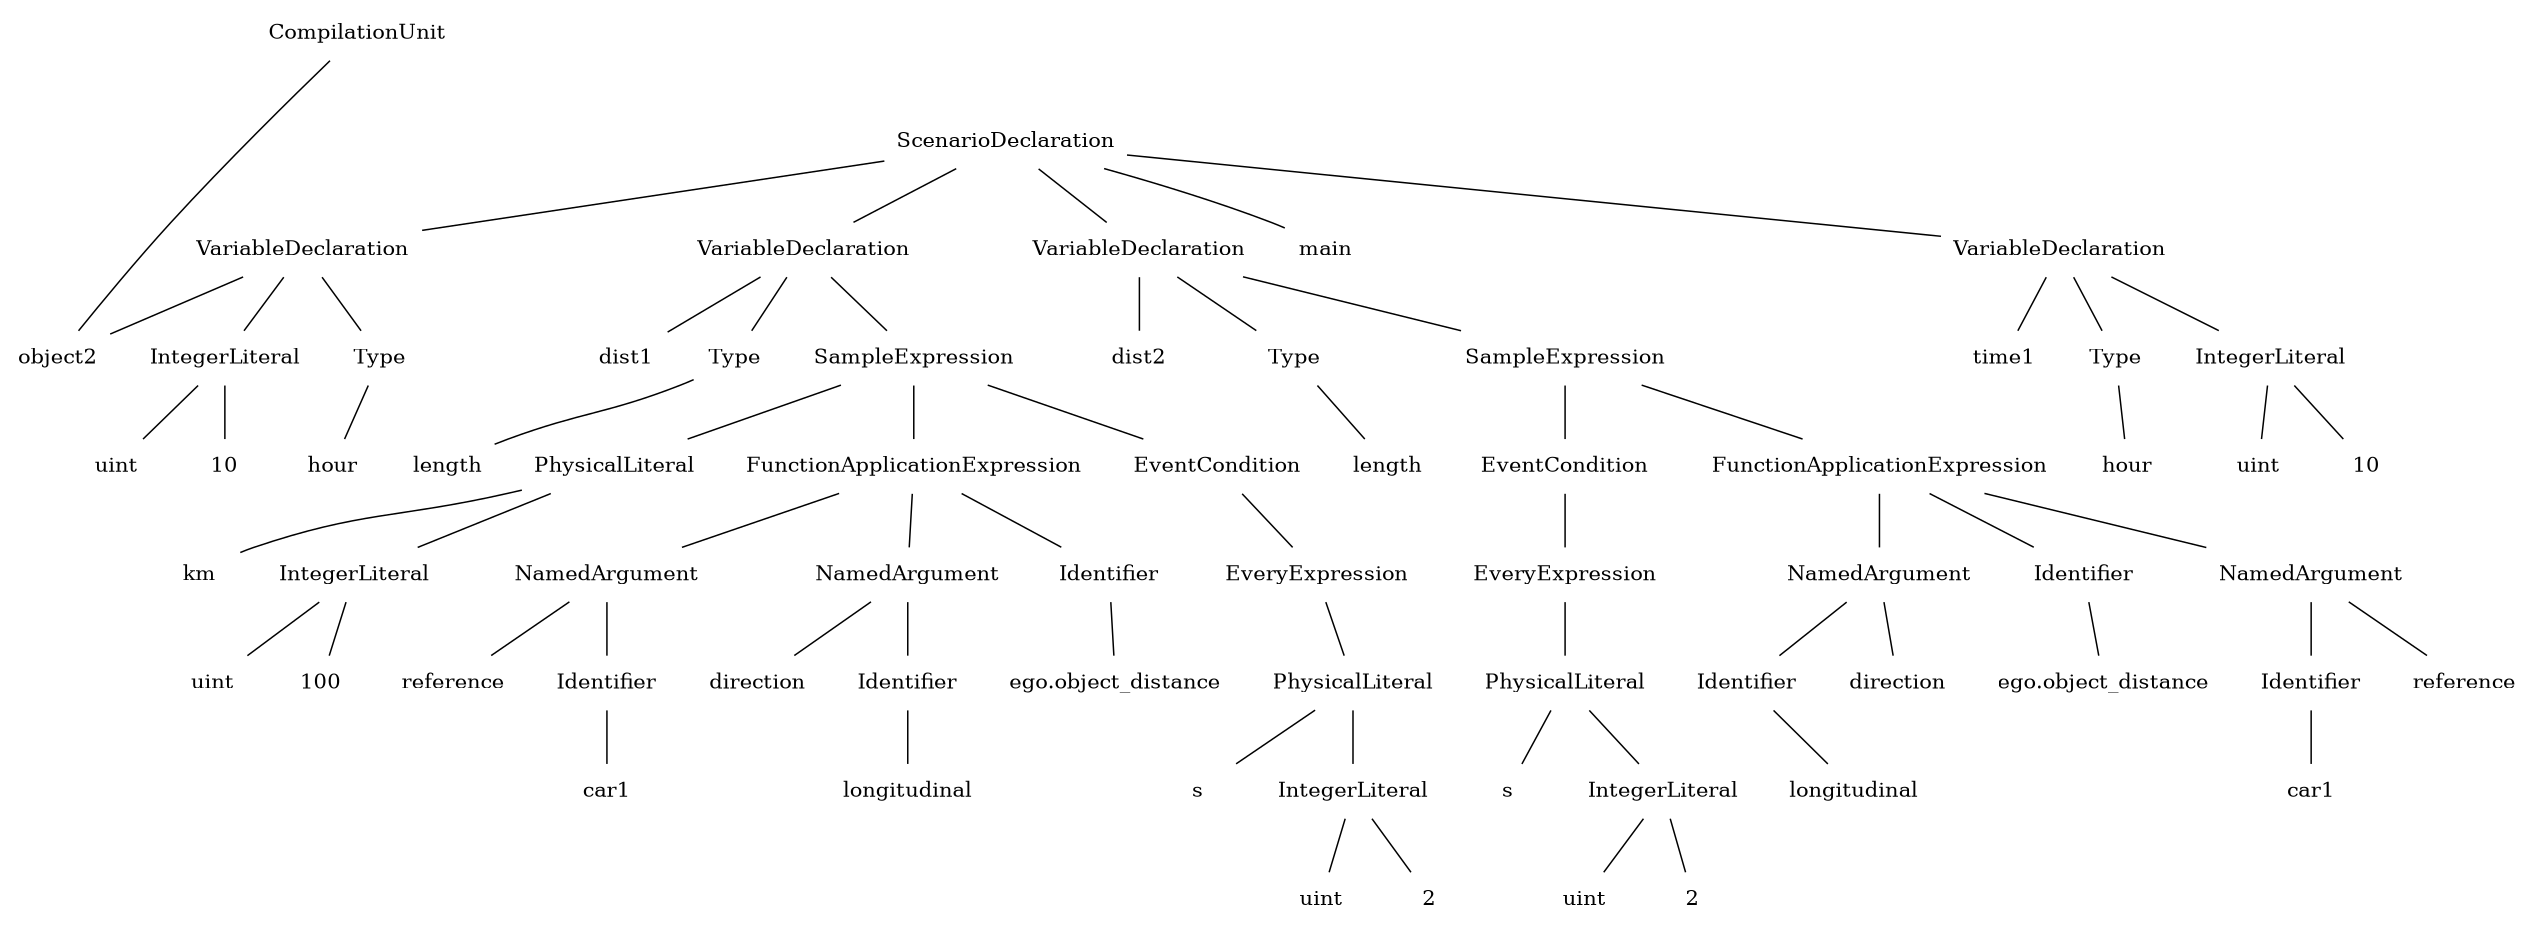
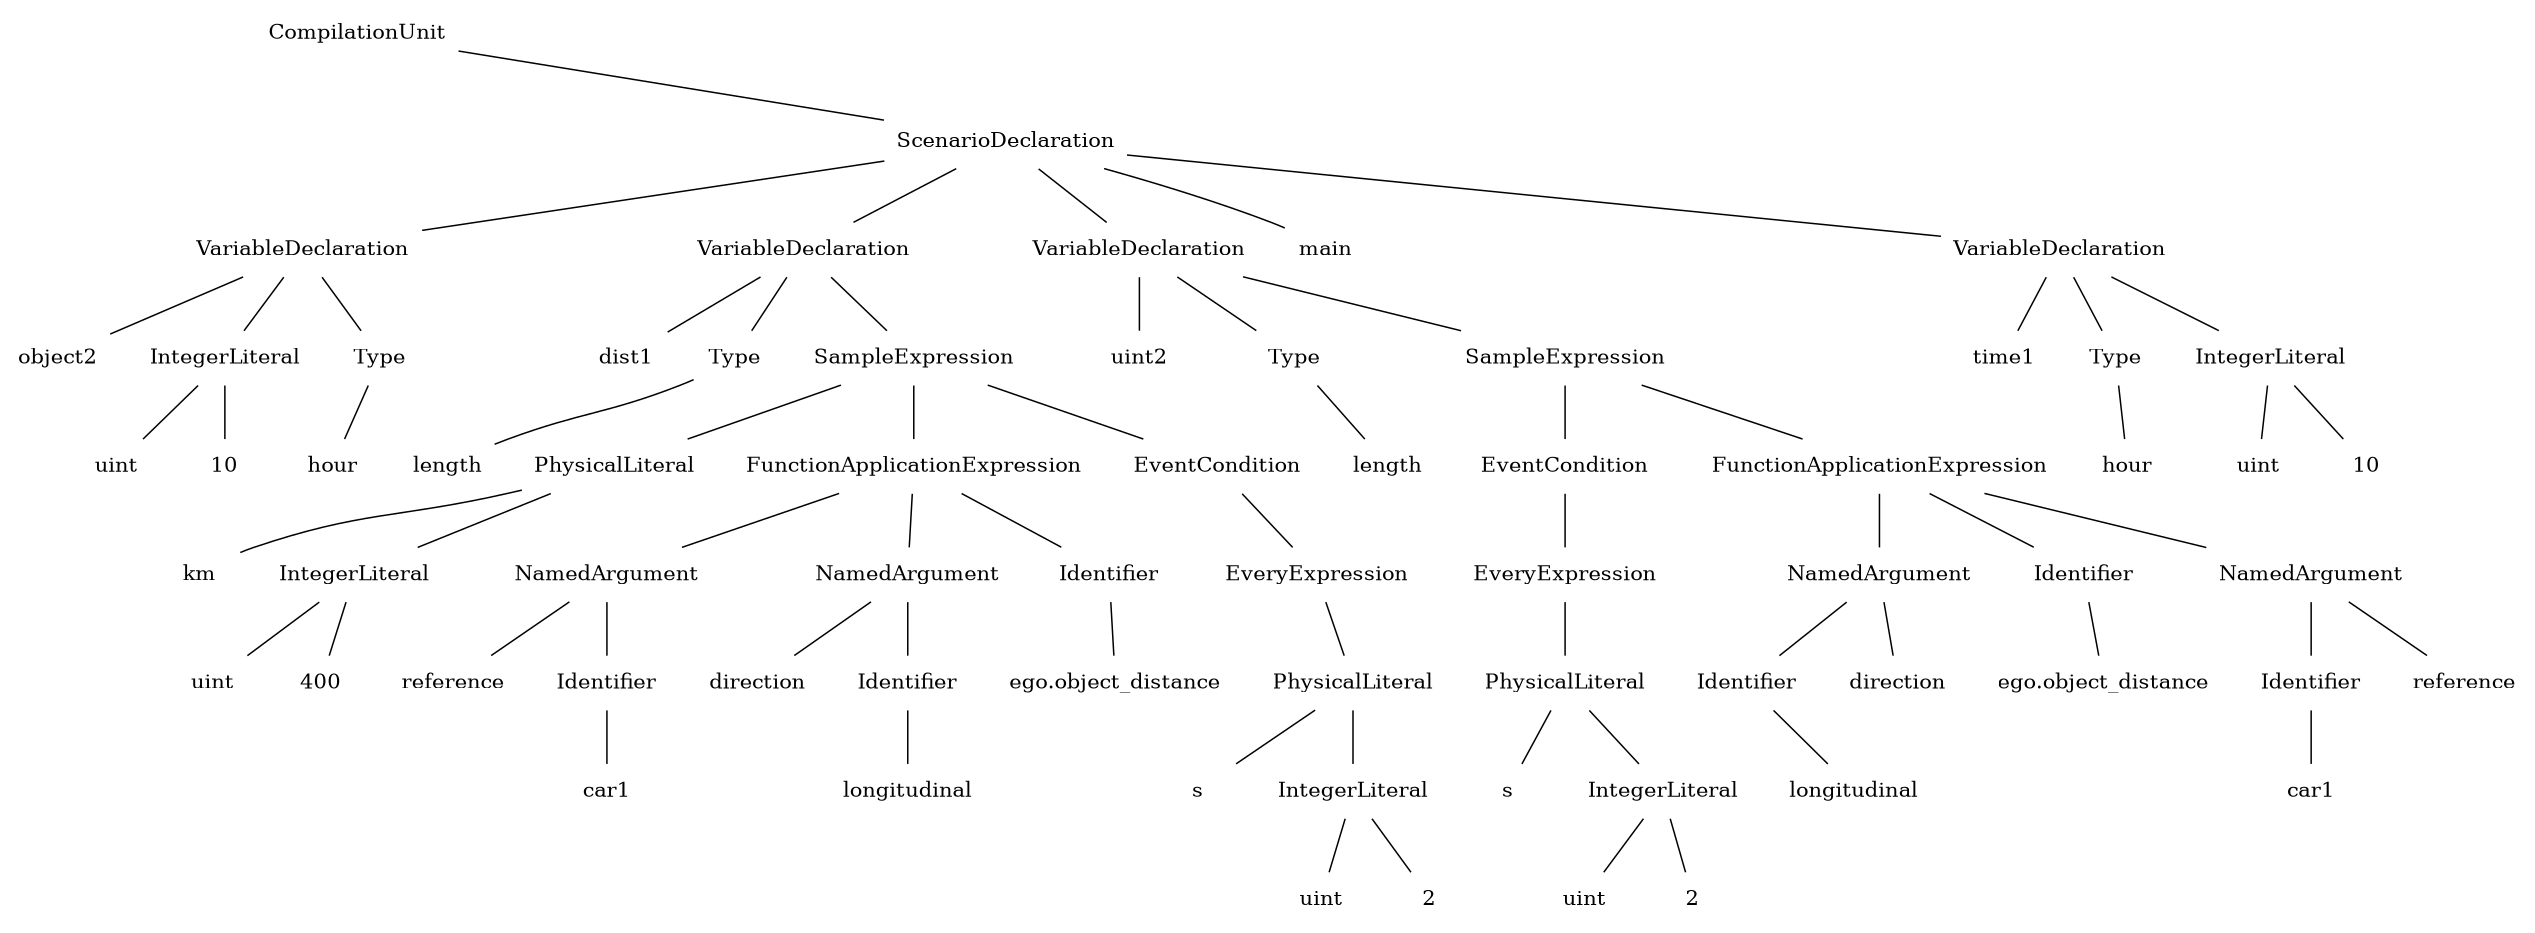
(200, 192) -> (671, 86)
(1139, 358) -> (1139, 358)
(321, 683) -> (321, 683)
